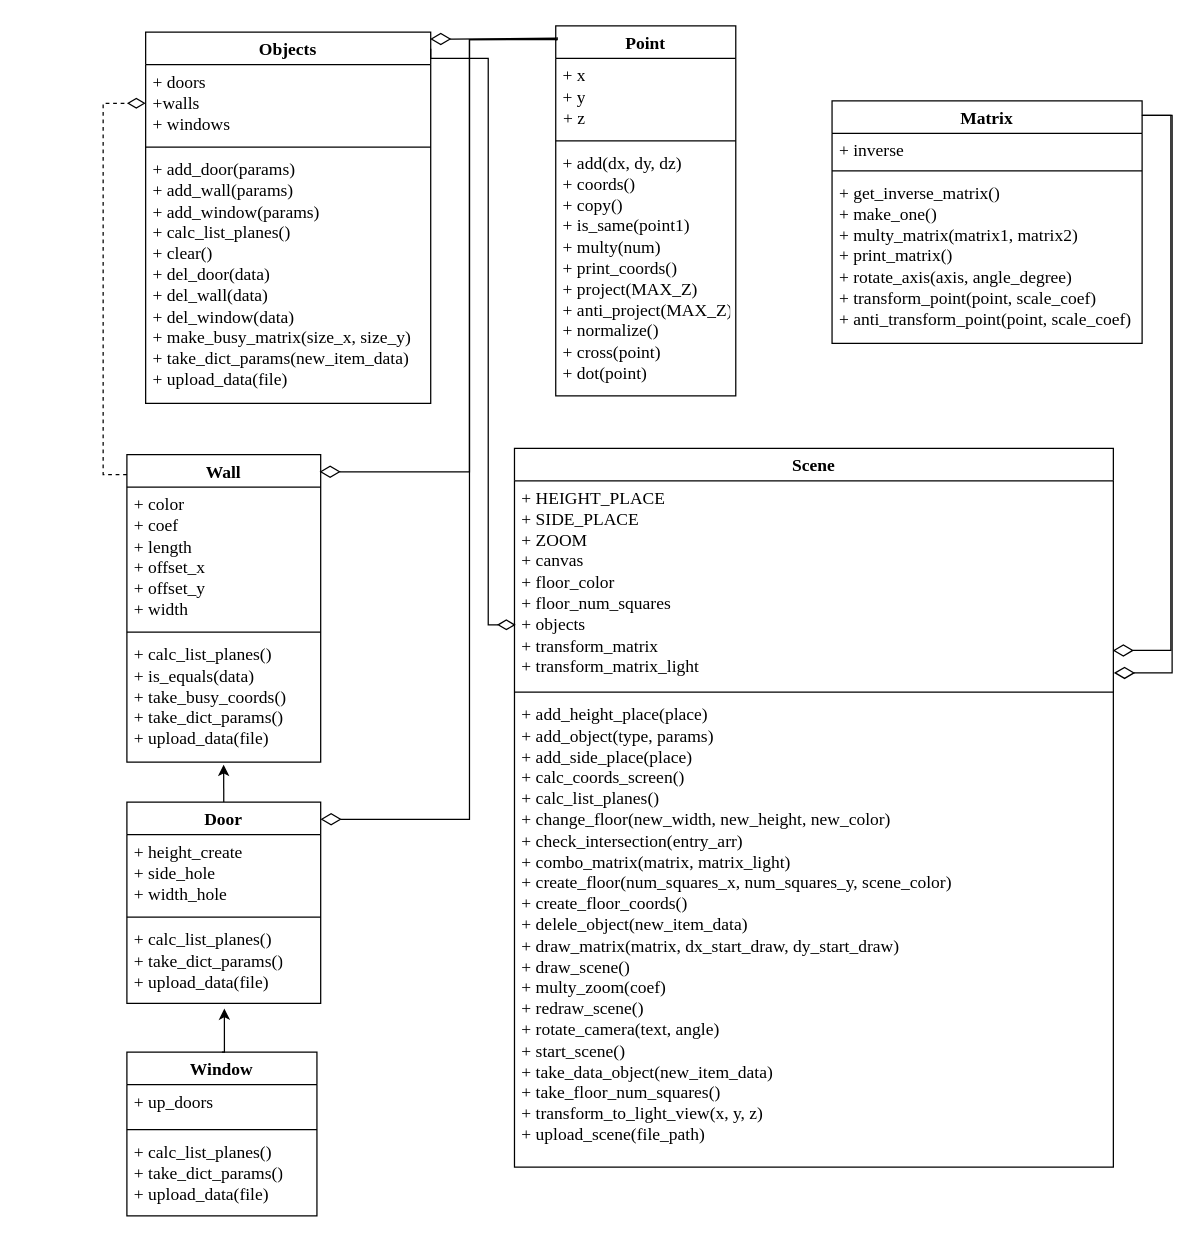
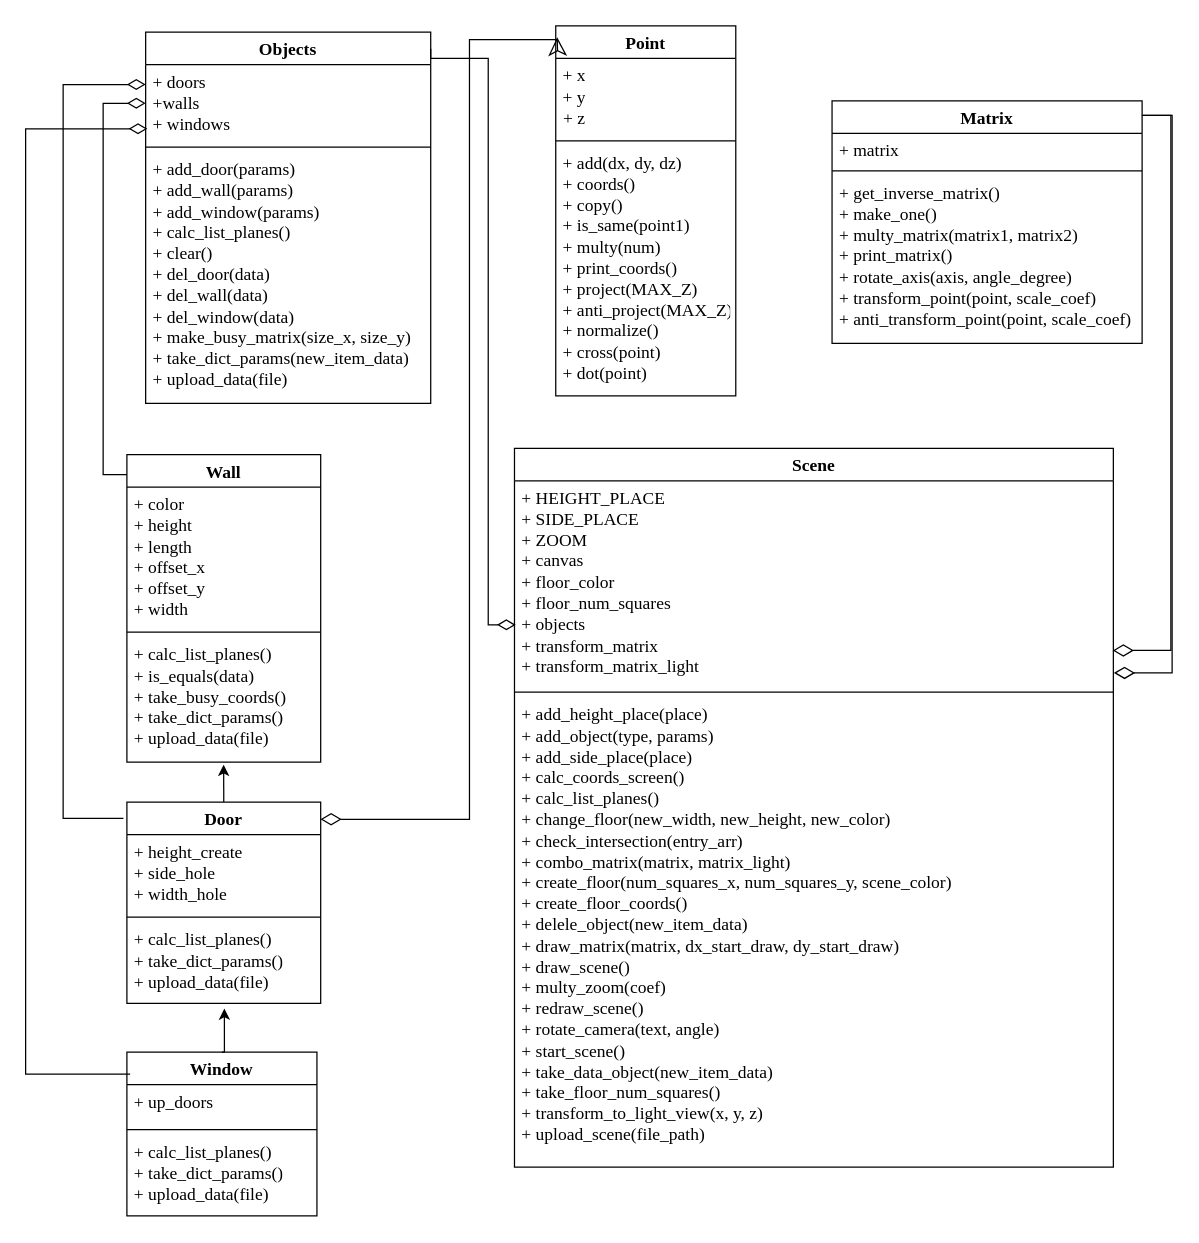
(557, 37) -> (557, 46)
(458, 39) -> none
(873, 151) -> (869, 151)
(103, 286) -> (103, 286)
none -> (63, 449)
(403, 472) -> none
(174, 550) -> (174, 550)
none -> (26, 602)
